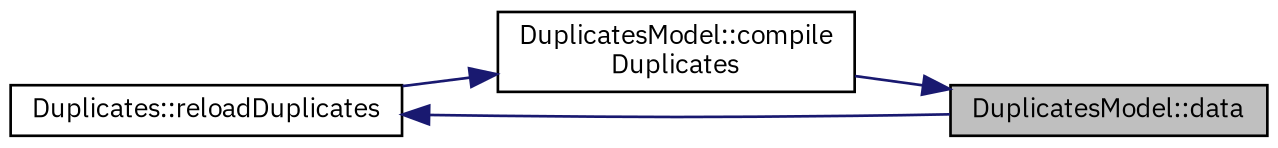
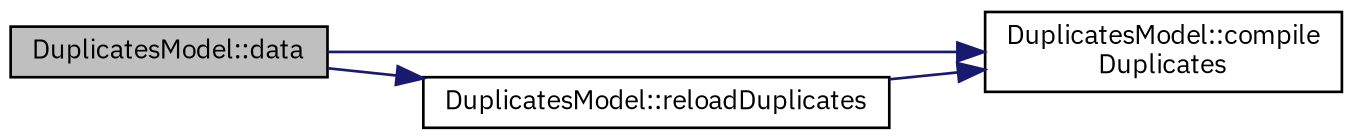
(889, 81) -> (642, 52)
(206, 110) -> (656, 103)
